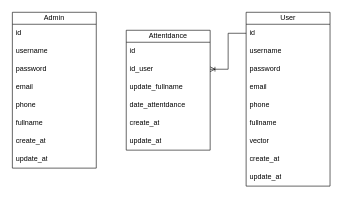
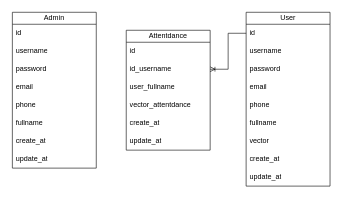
(143, 69) -> (151, 69)
(158, 87) -> (154, 87)
(162, 105) -> (166, 105)
